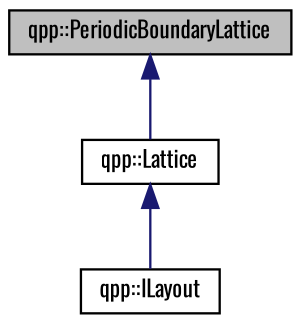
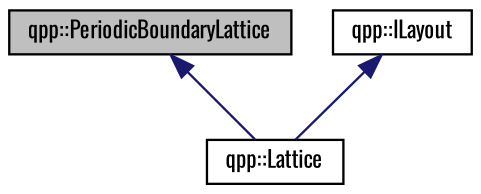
(150, 239) -> (330, 106)
